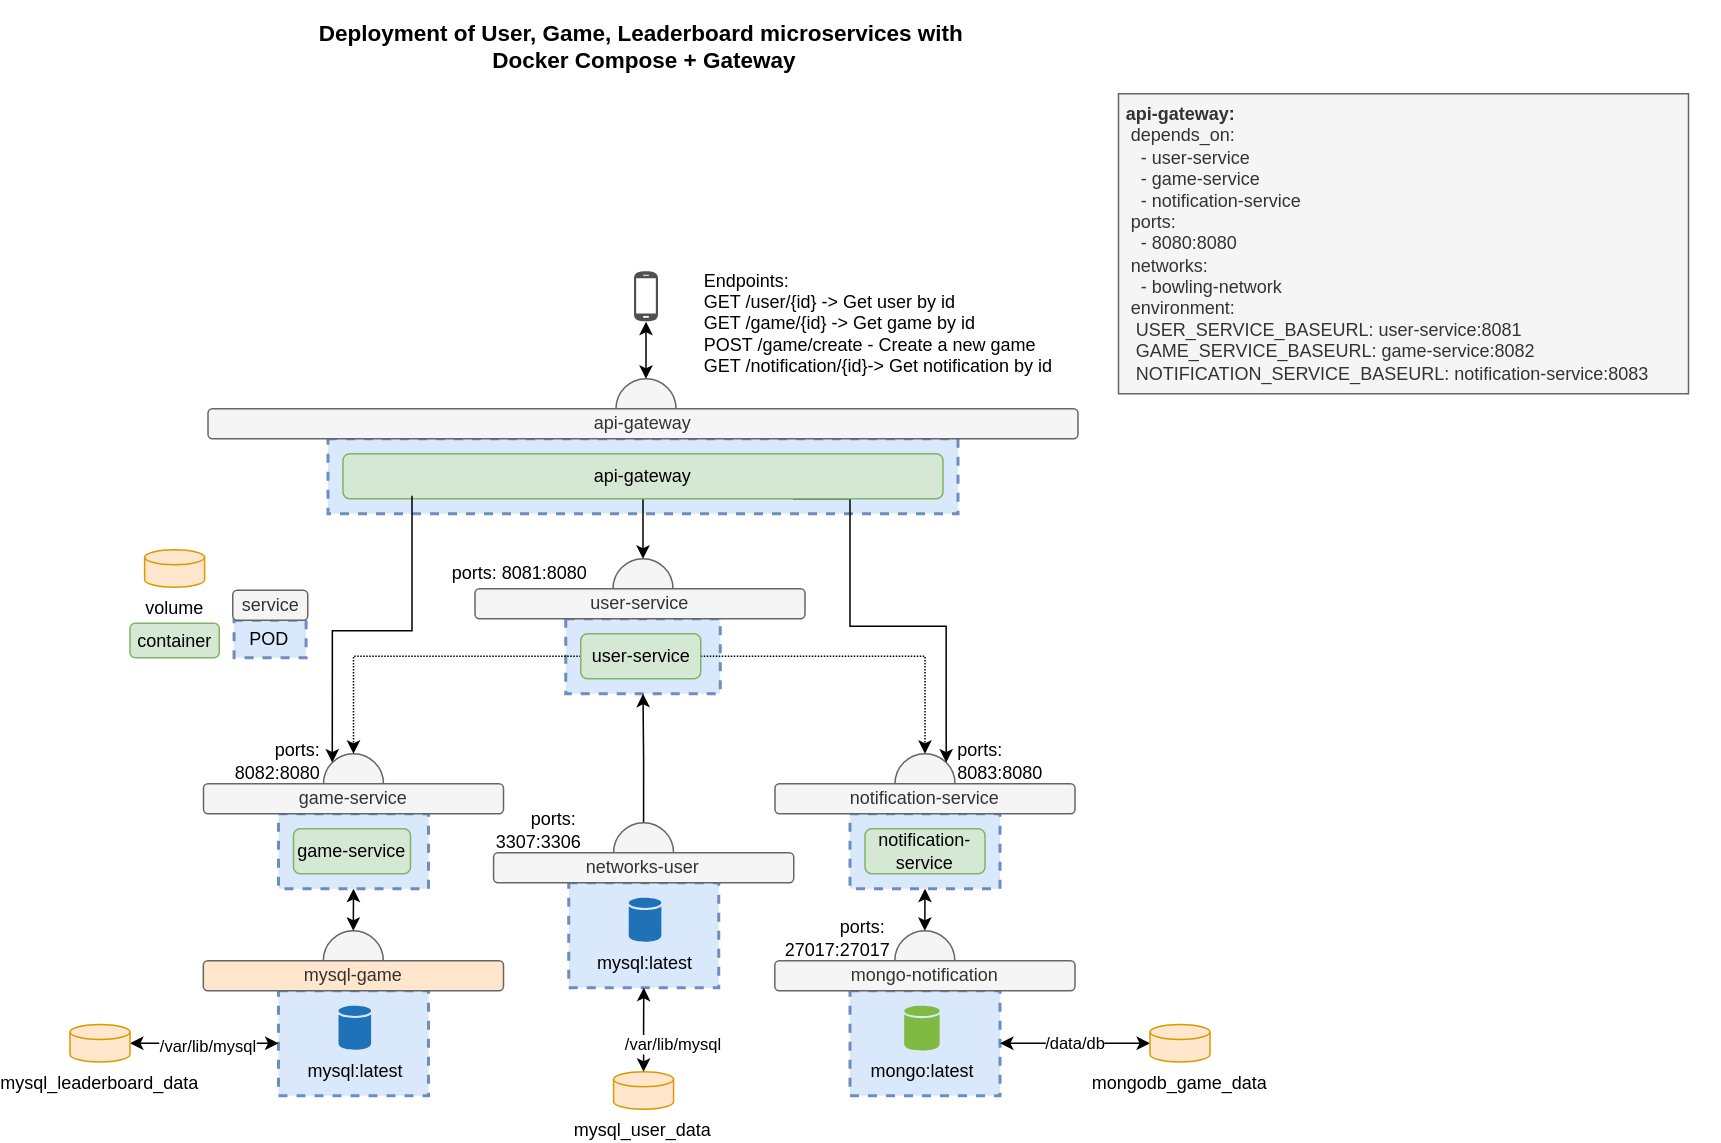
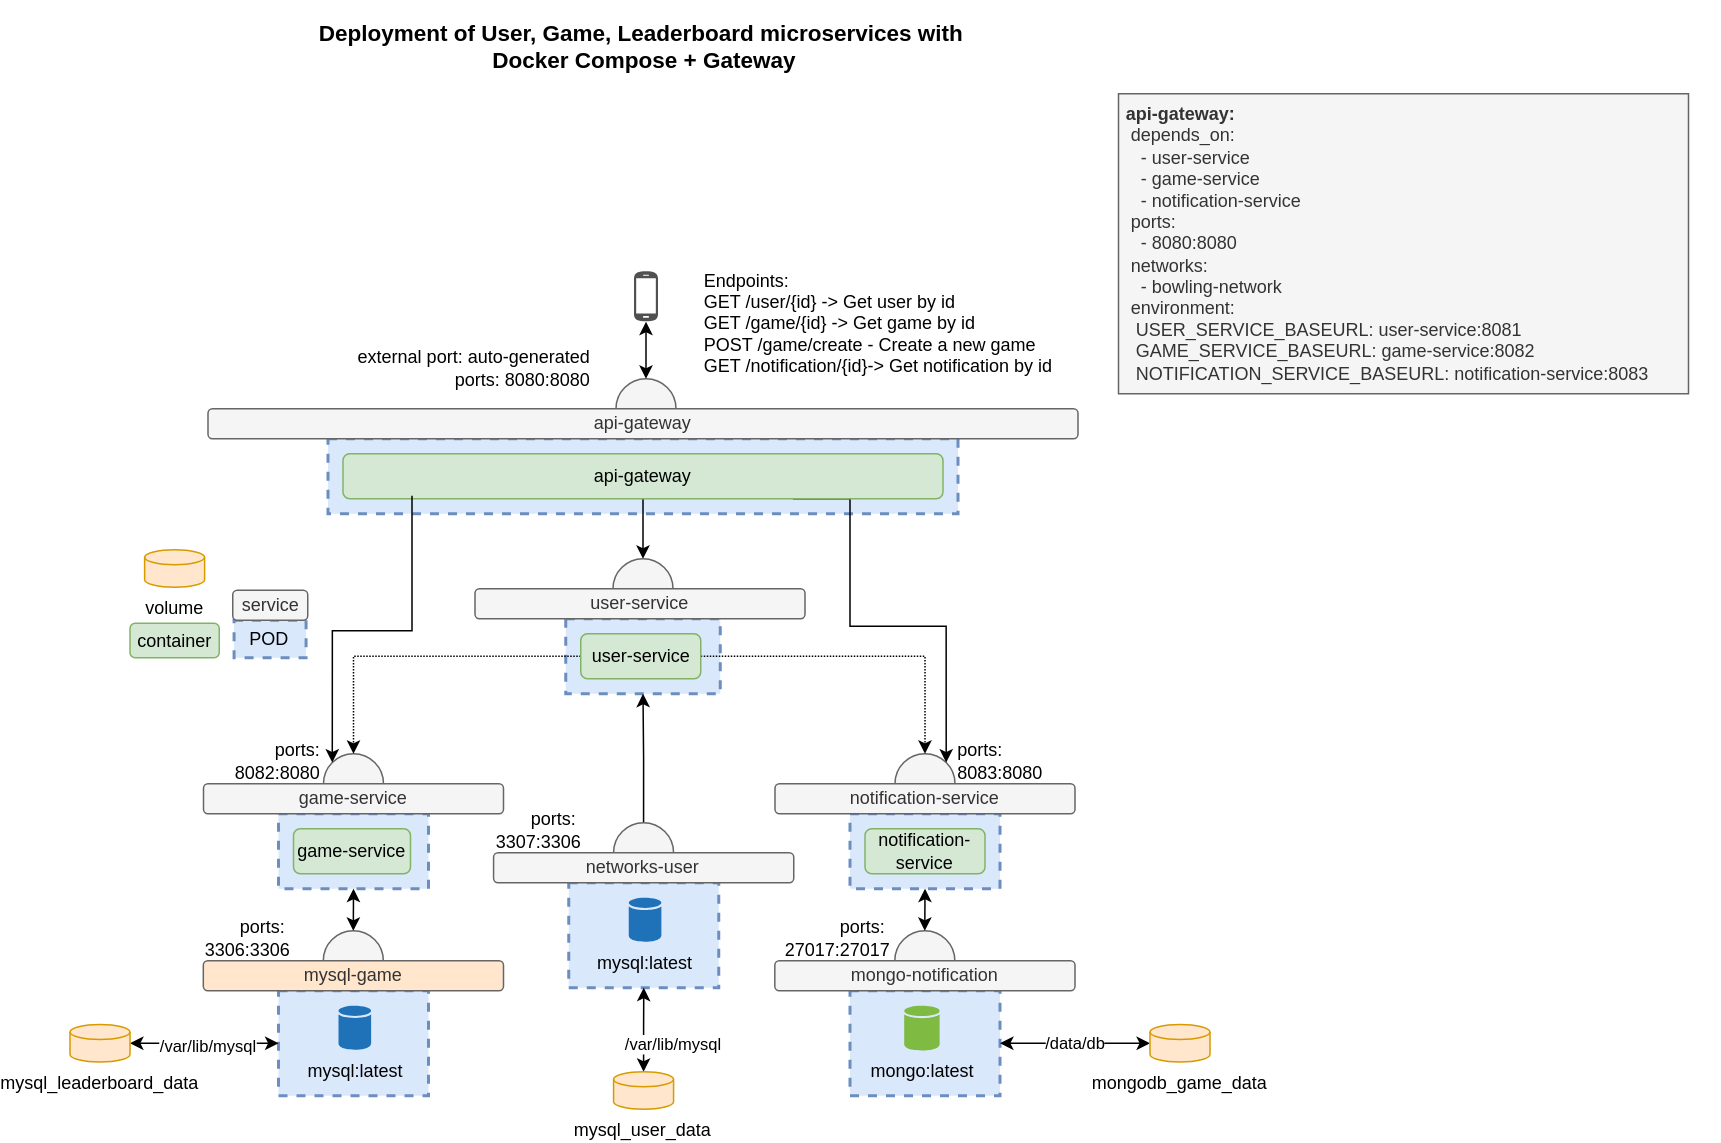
none -> (460, 368)
(457, 574) -> none
none -> (212, 938)
